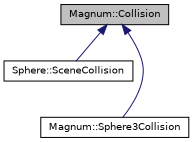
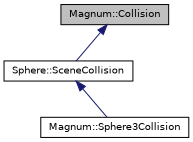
(143, 76) -> (95, 103)
